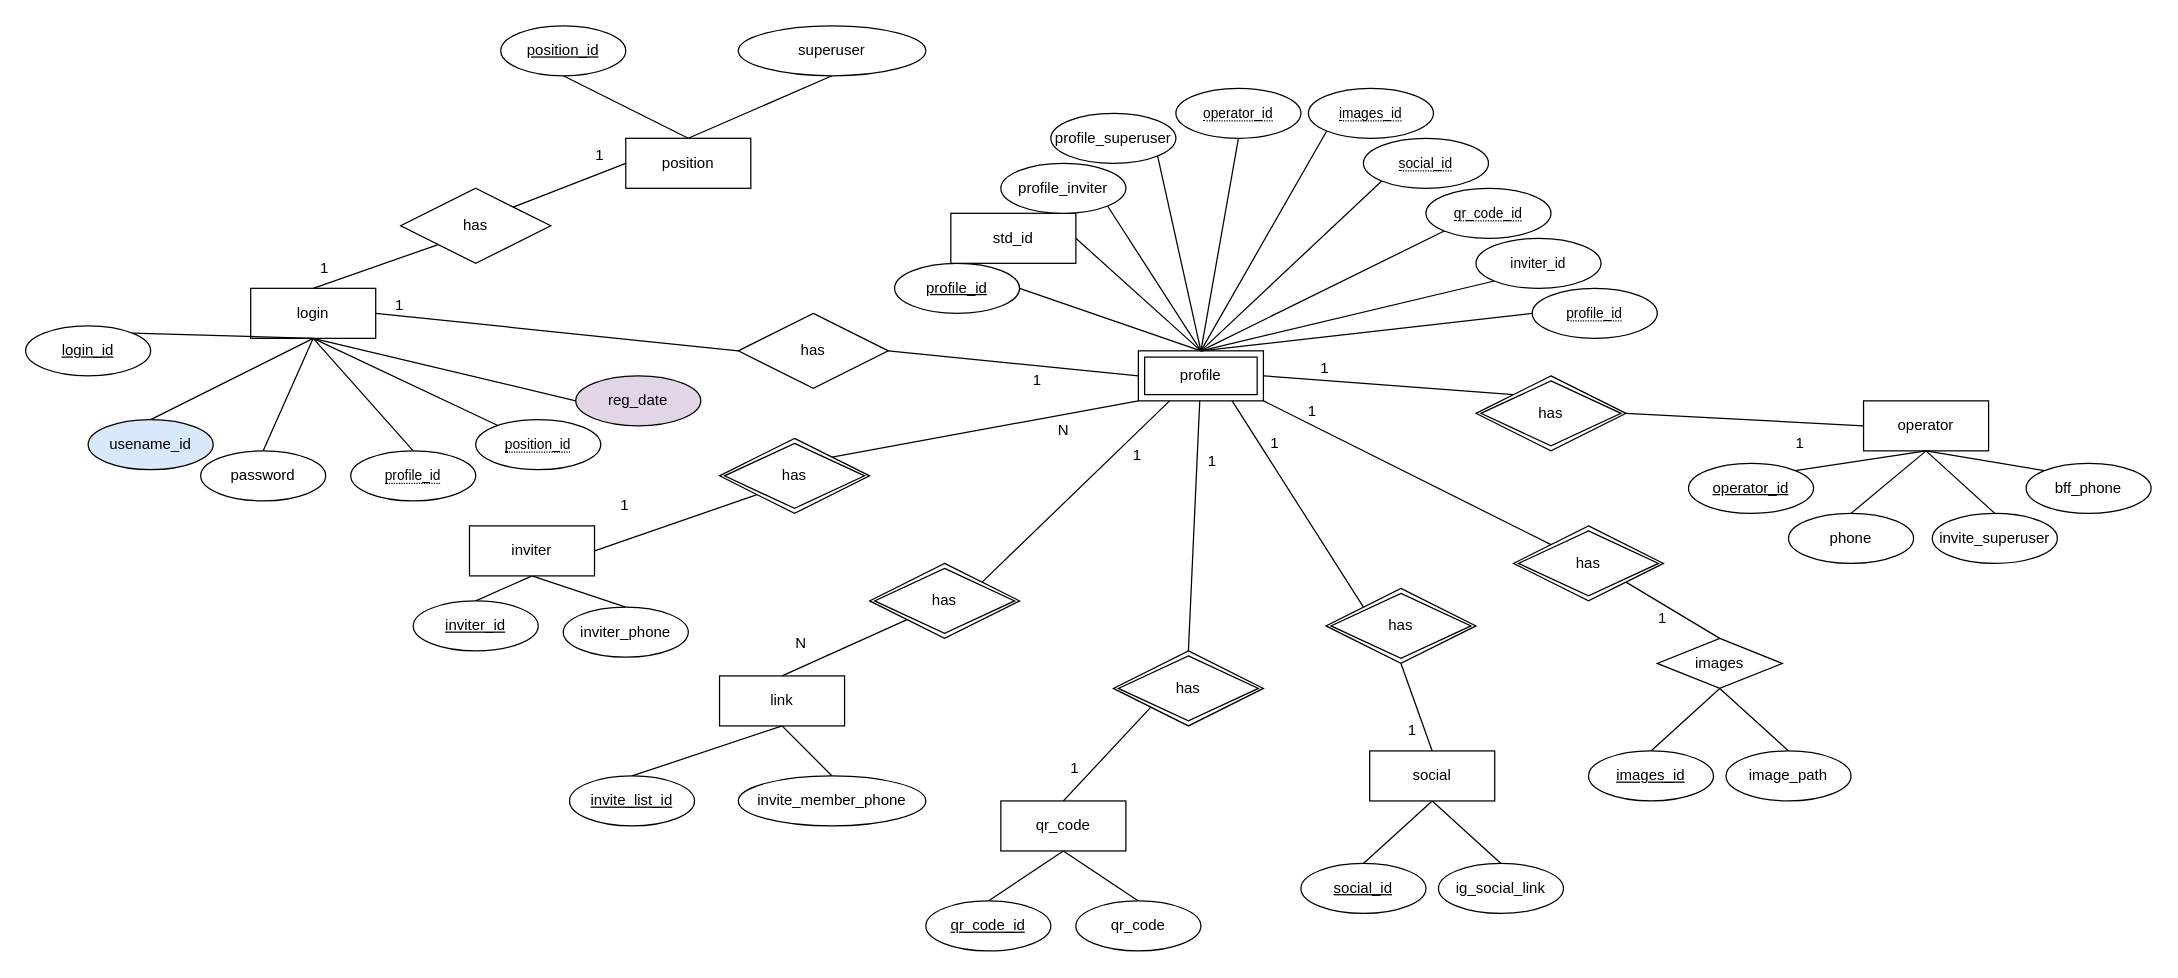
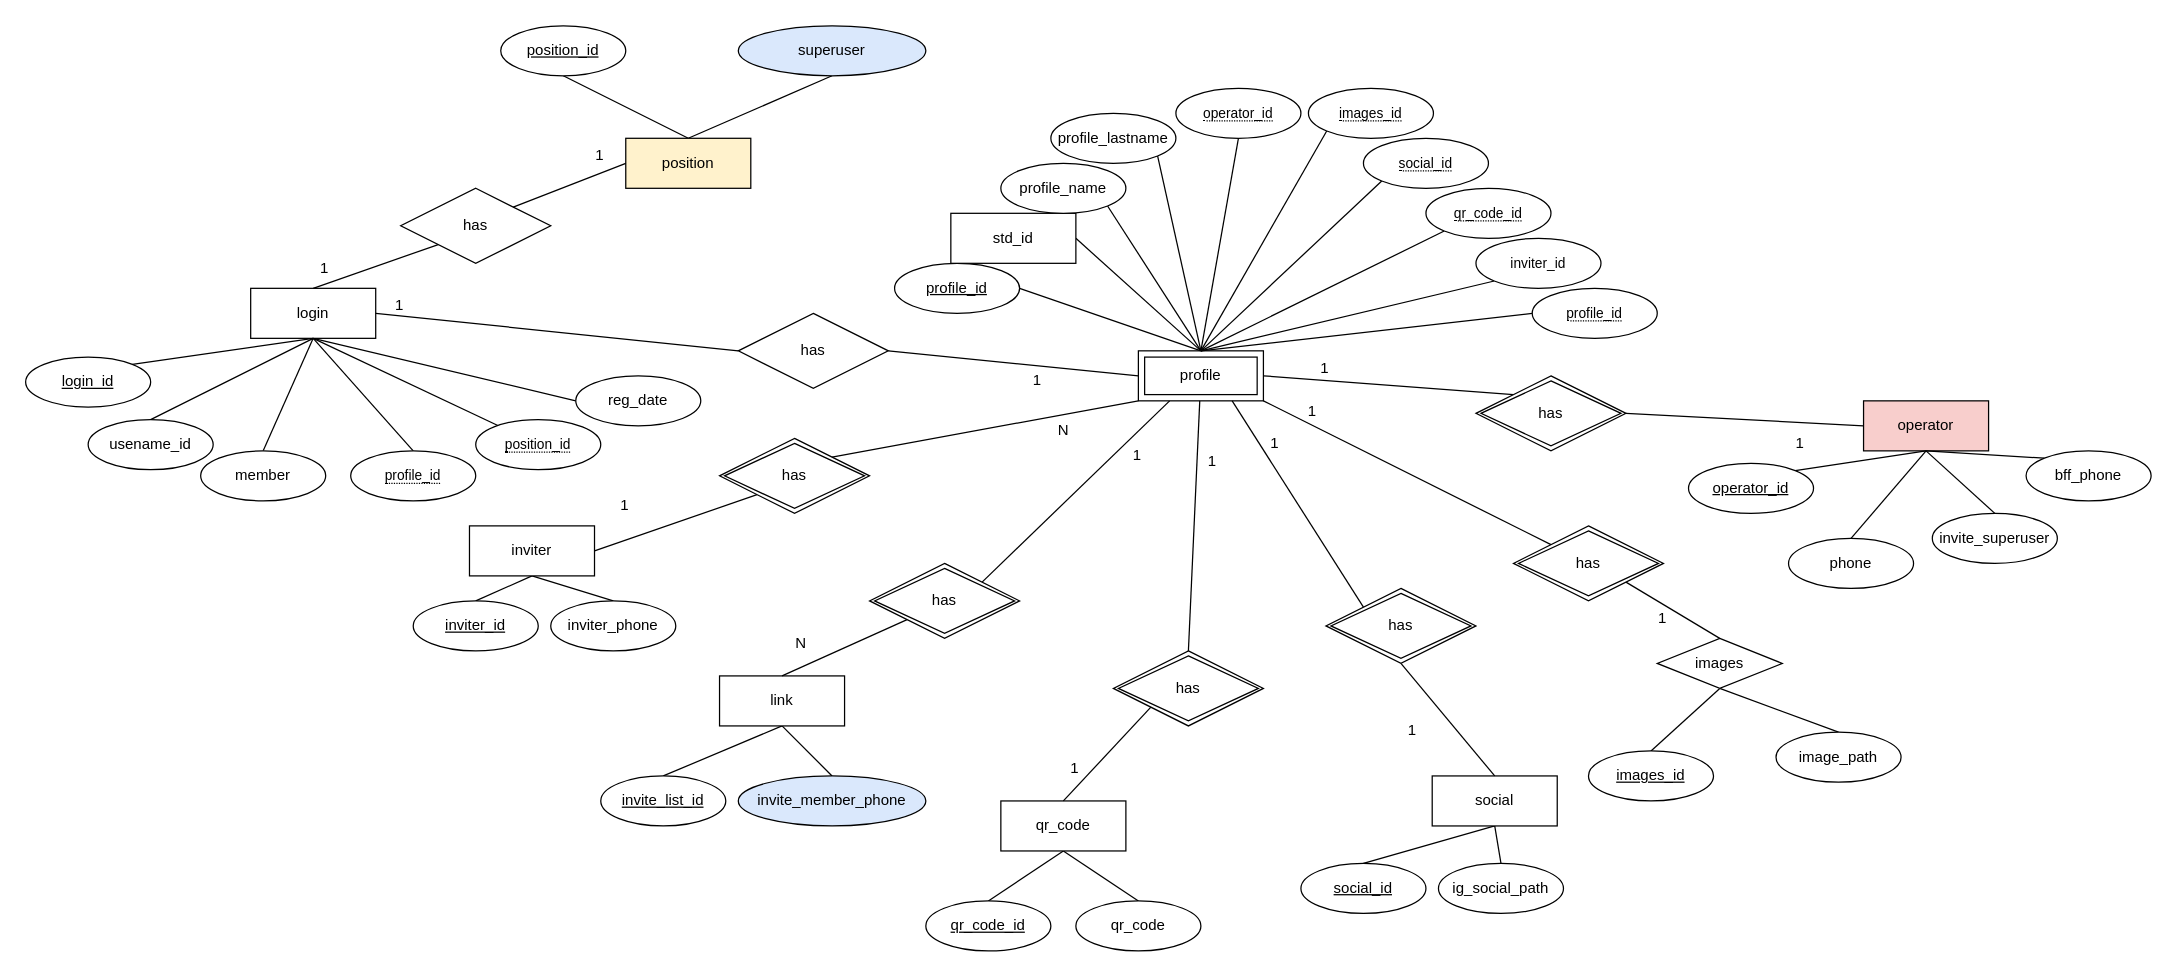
(832, 51) -> (832, 51)
(1113, 138) -> (1113, 138)
(688, 163) -> (688, 163)
(1063, 188) -> (1063, 188)
(88, 351) -> (88, 382)
(638, 401) -> (638, 401)
(1926, 426) -> (1926, 426)
(151, 444) -> (151, 444)
(263, 476) -> (263, 476)
(2088, 488) -> (2088, 476)
(1851, 538) -> (1851, 563)
(626, 632) -> (613, 626)
(1432, 776) -> (1494, 801)
(1788, 776) -> (1838, 757)
(632, 801) -> (663, 801)
(832, 801) -> (832, 801)
(1501, 888) -> (1501, 888)
